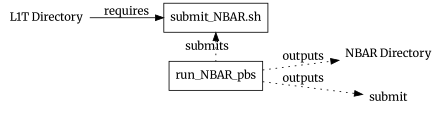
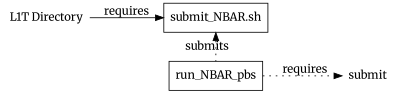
(389, 54) -> none
(303, 79) -> (305, 70)
